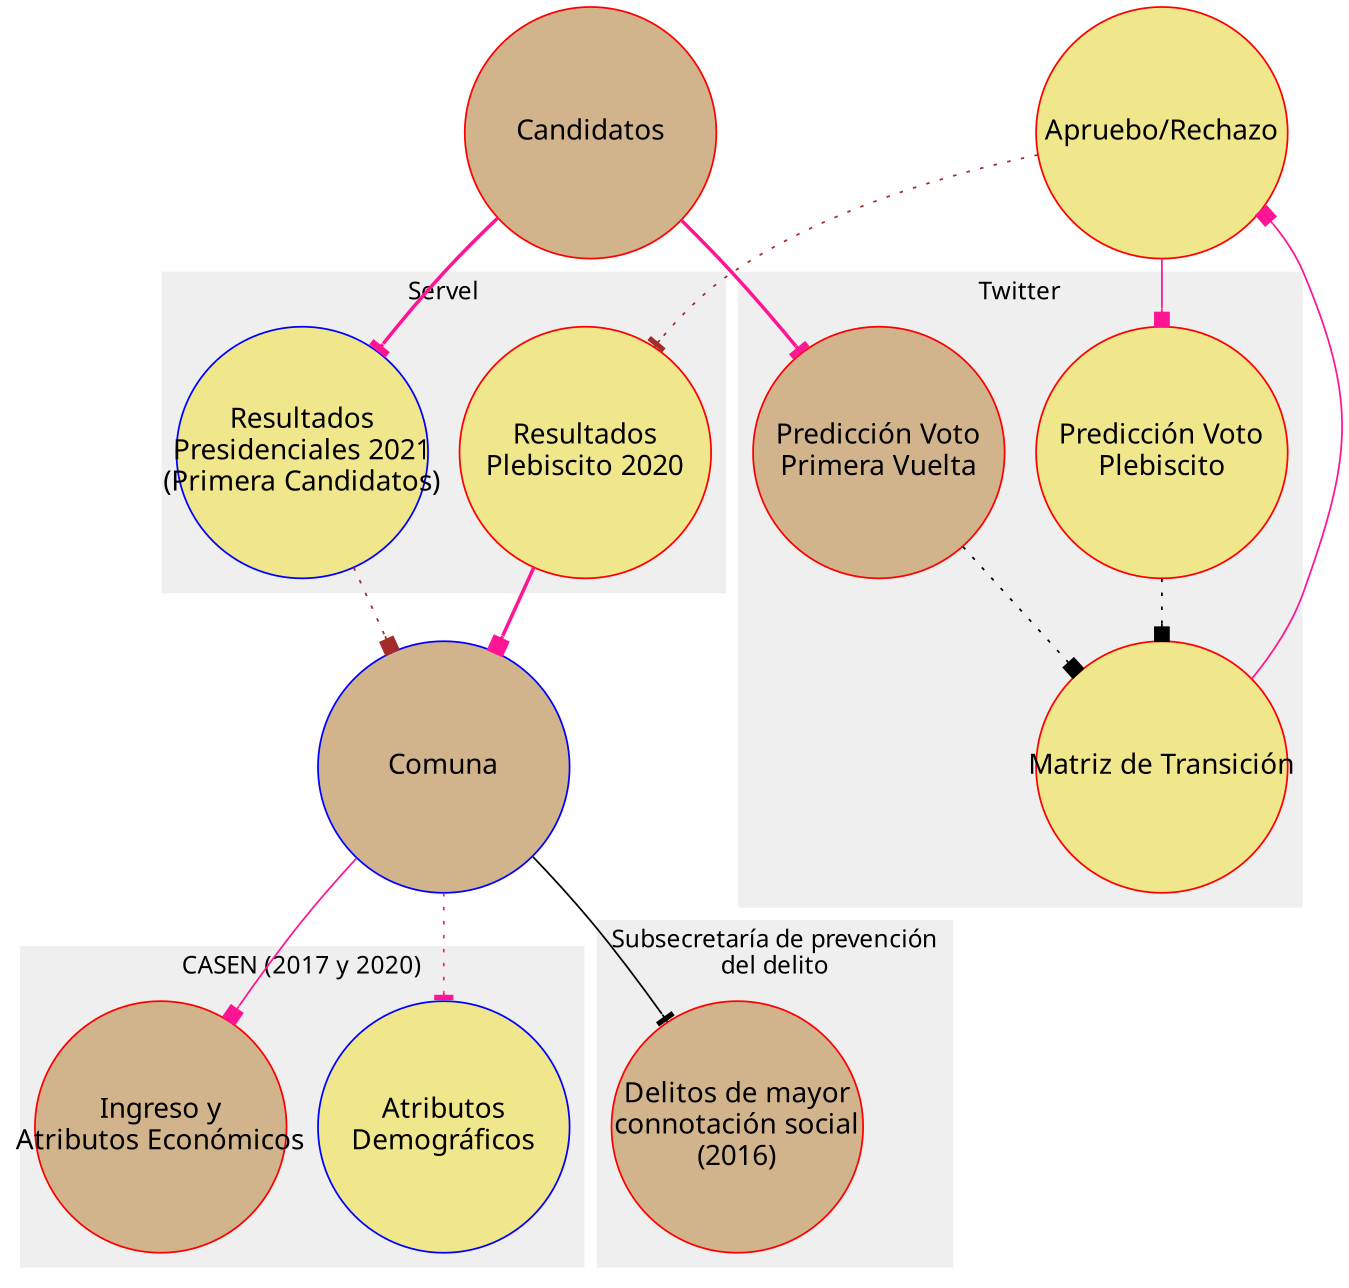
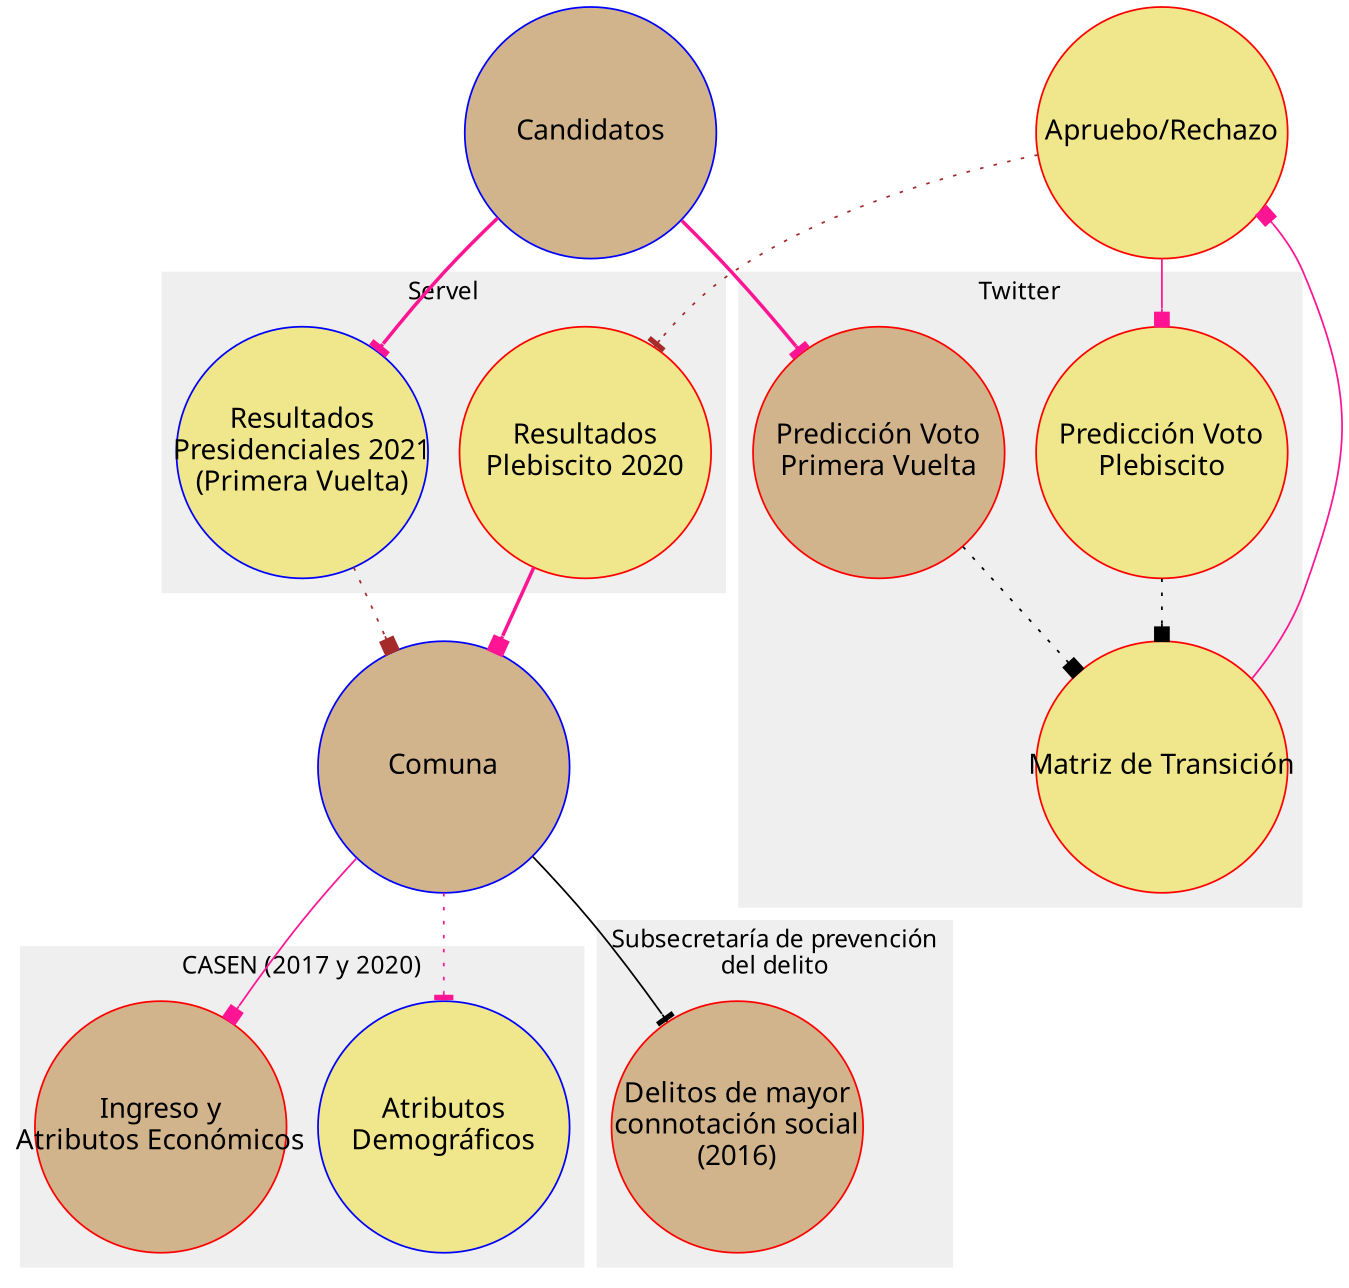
(591, 133) -> (591, 133)
(302, 453) -> (302, 453)
